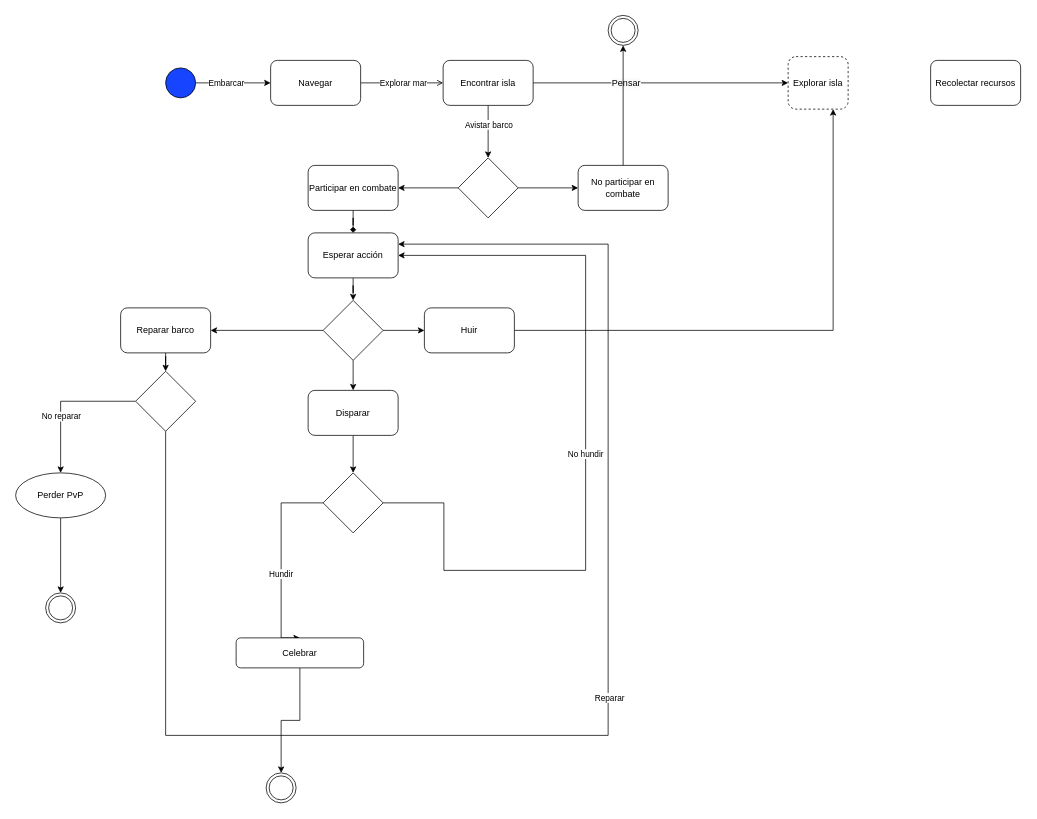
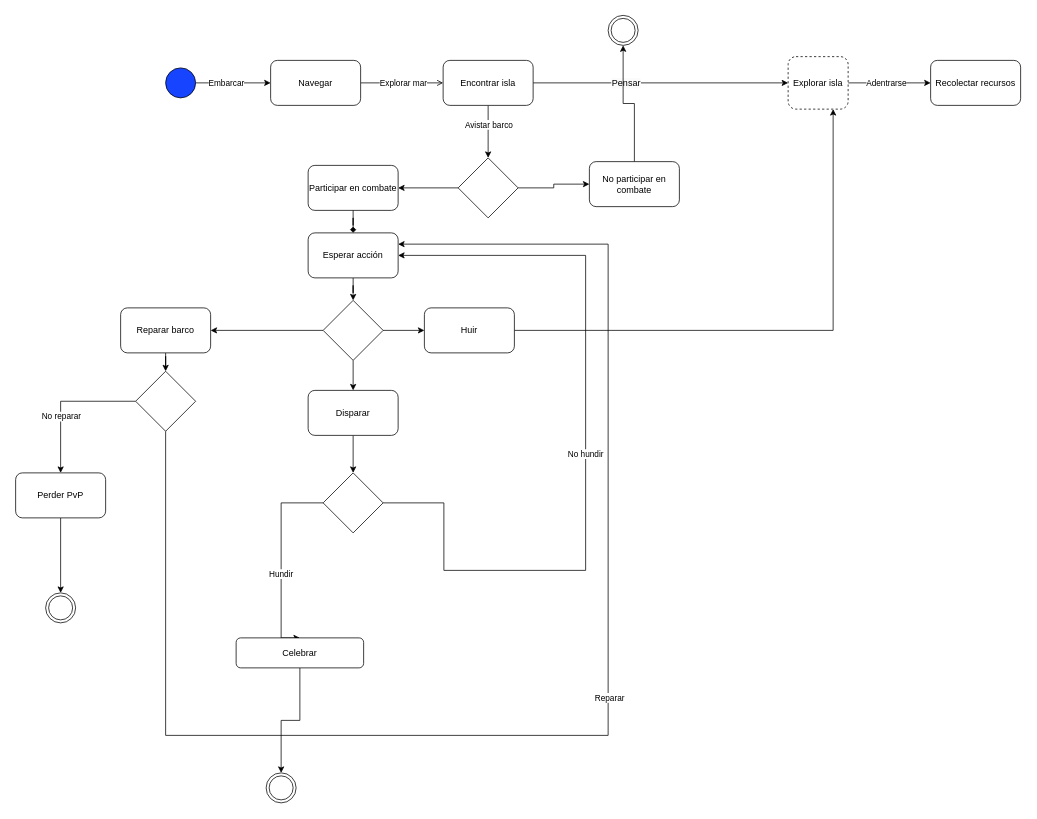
none -> (885, 83)
(623, 188) -> (634, 184)
(60, 495) -> (60, 495)
